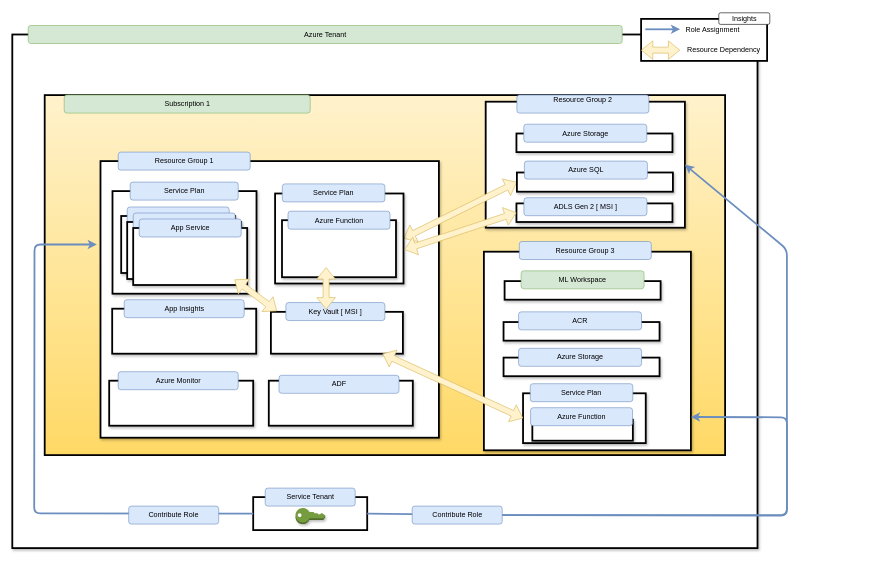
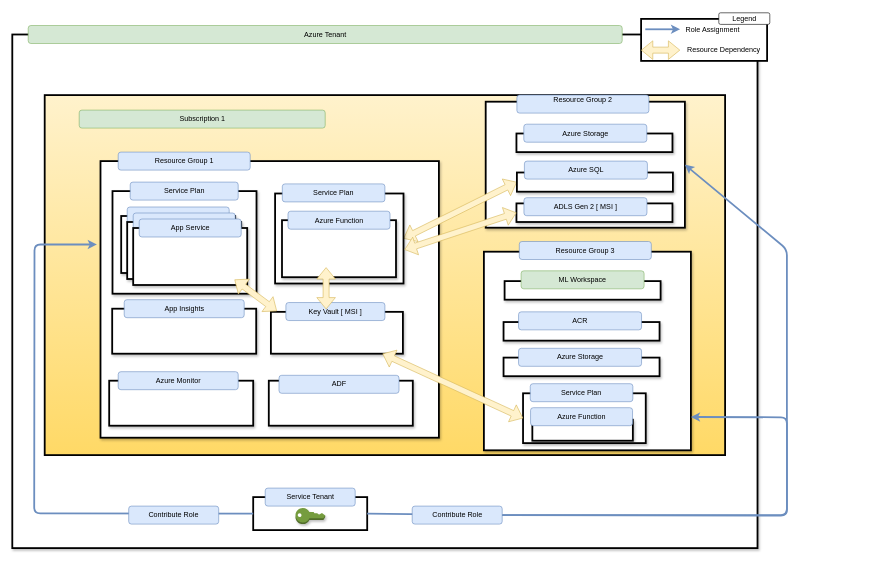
(745, 19) -> (745, 19)
(187, 104) -> (202, 119)
